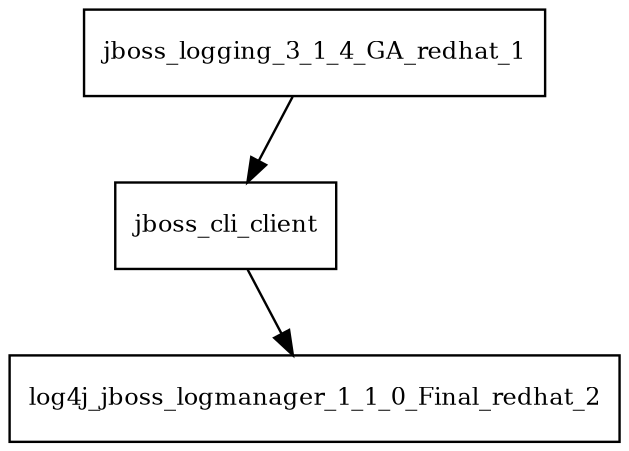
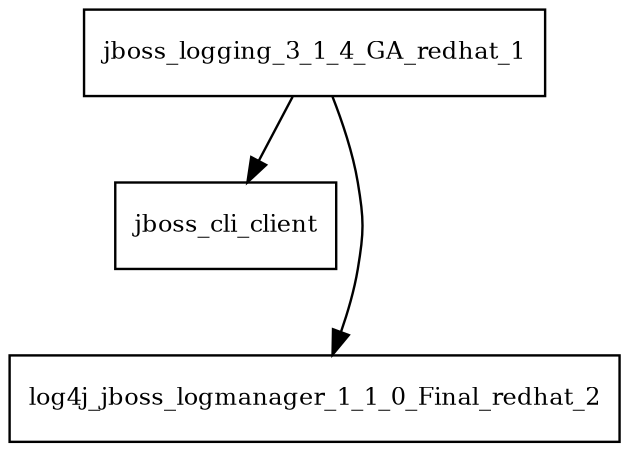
(265, 302) -> (362, 214)
